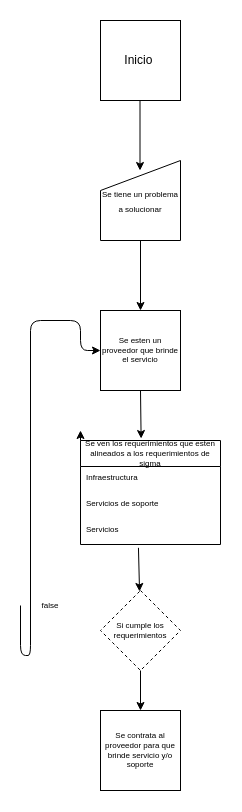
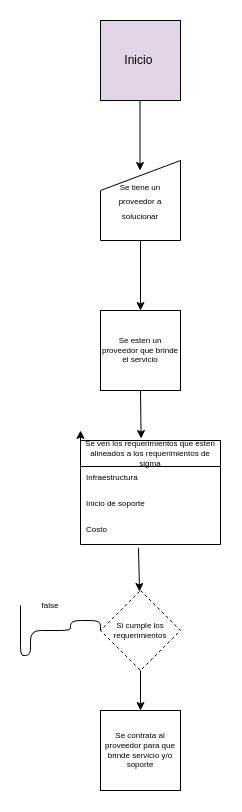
(141, 61) -> (141, 61)
(141, 201) -> (141, 201)
(31, 444) -> none
(127, 503) -> (120, 503)
(104, 529) -> (97, 529)
none -> (71, 627)
